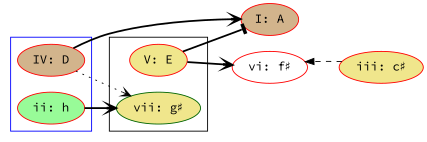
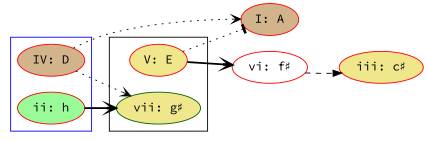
(151, 25) -> (151, 25)
(214, 40) -> (214, 40)
(328, 61) -> (319, 73)
